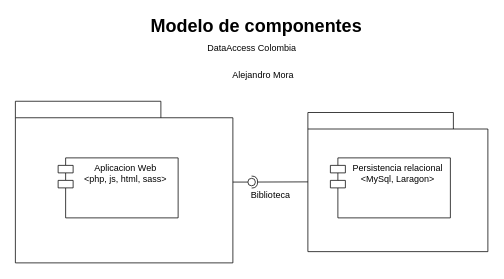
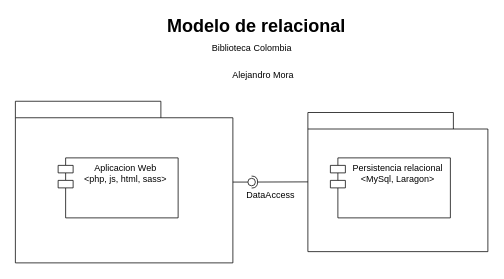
(257, 27) -> (257, 27)
(252, 45) -> (252, 45)
(271, 195) -> (271, 195)
